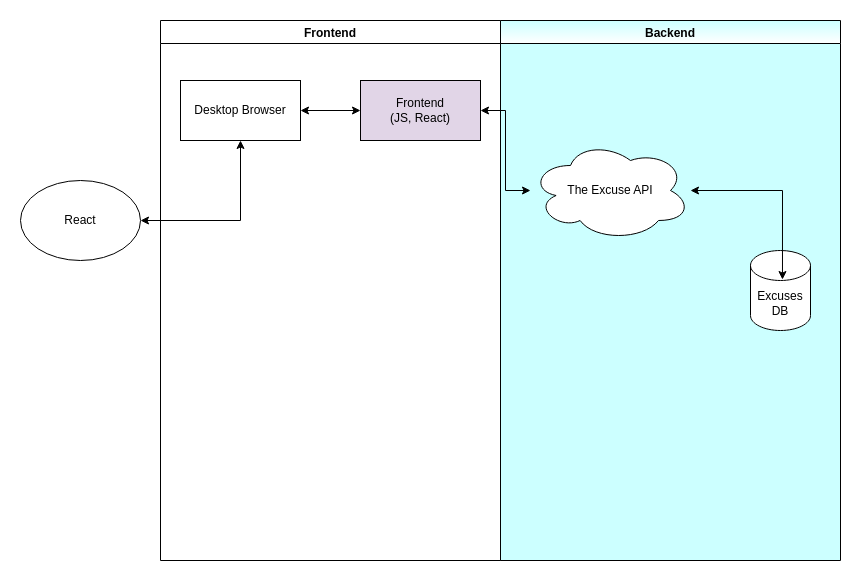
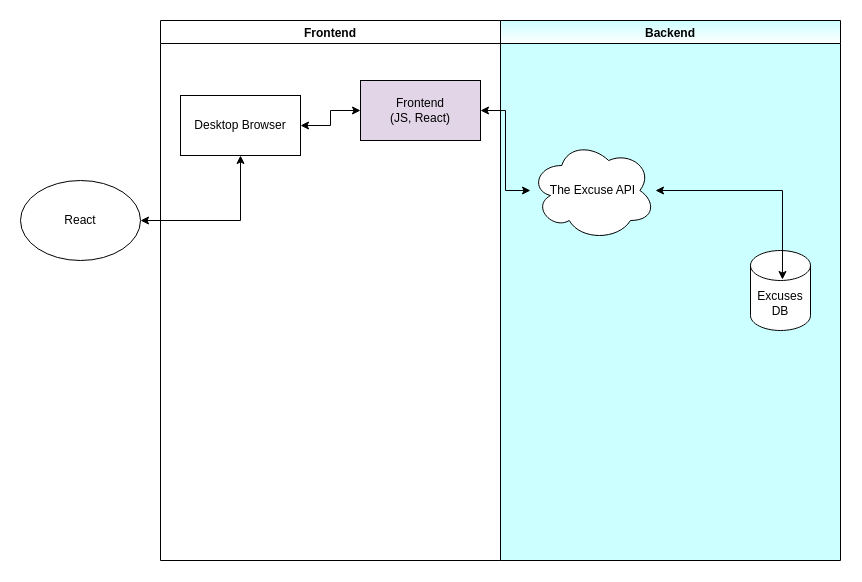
(241, 111) -> (241, 126)
(611, 191) -> (593, 191)
